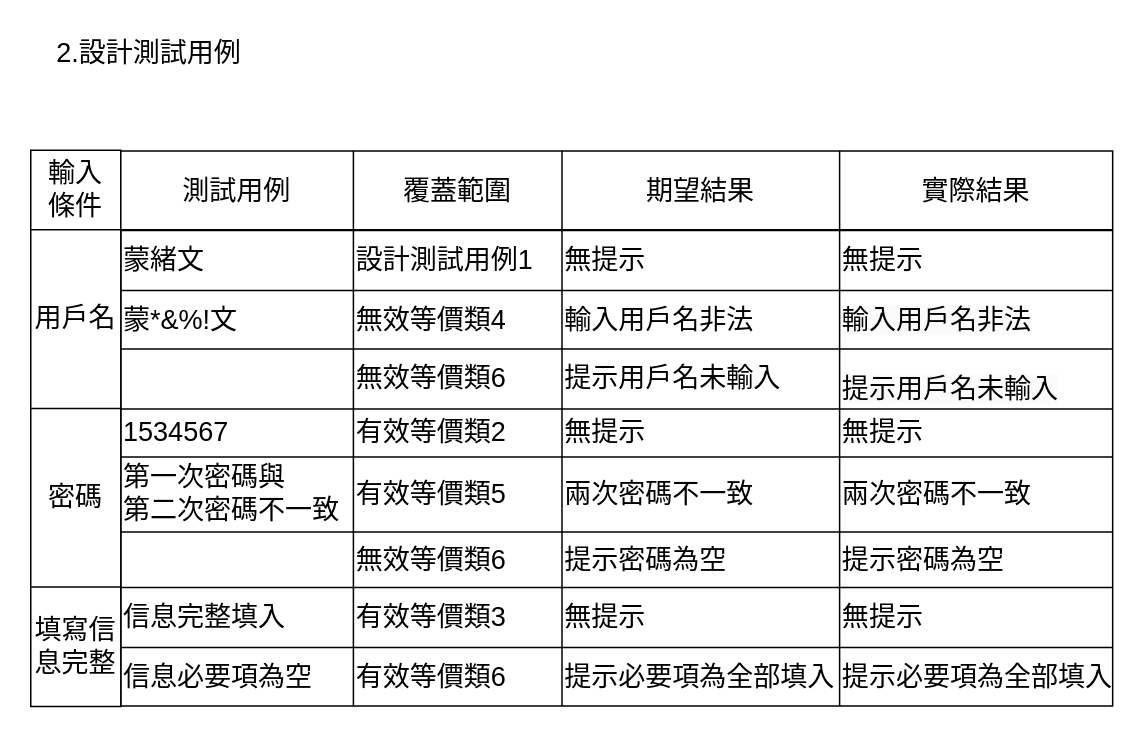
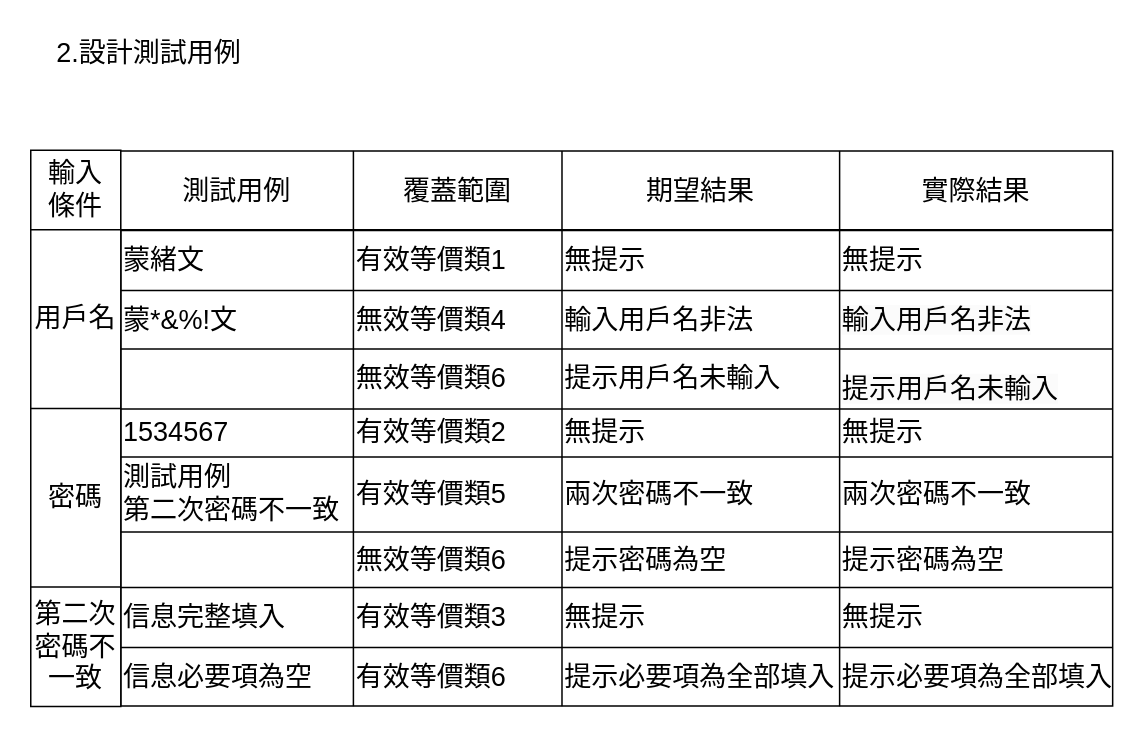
(415, 260) -> (406, 260)
(196, 494) -> (196, 494)
(76, 647) -> (76, 647)
